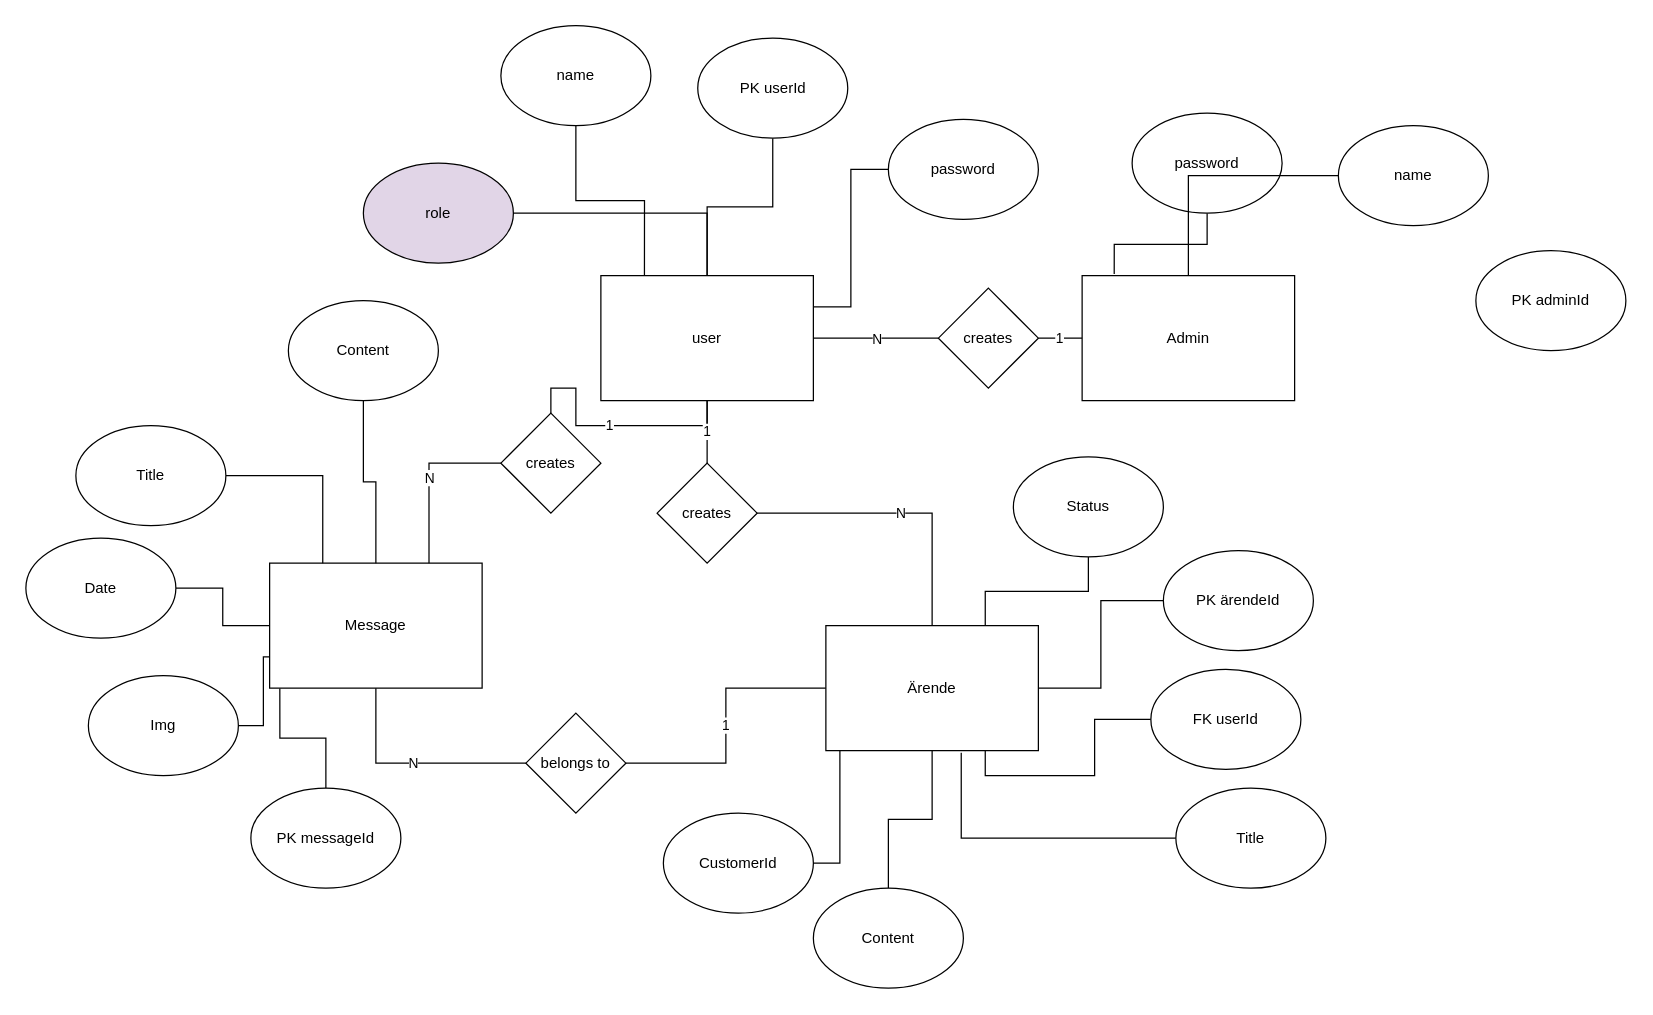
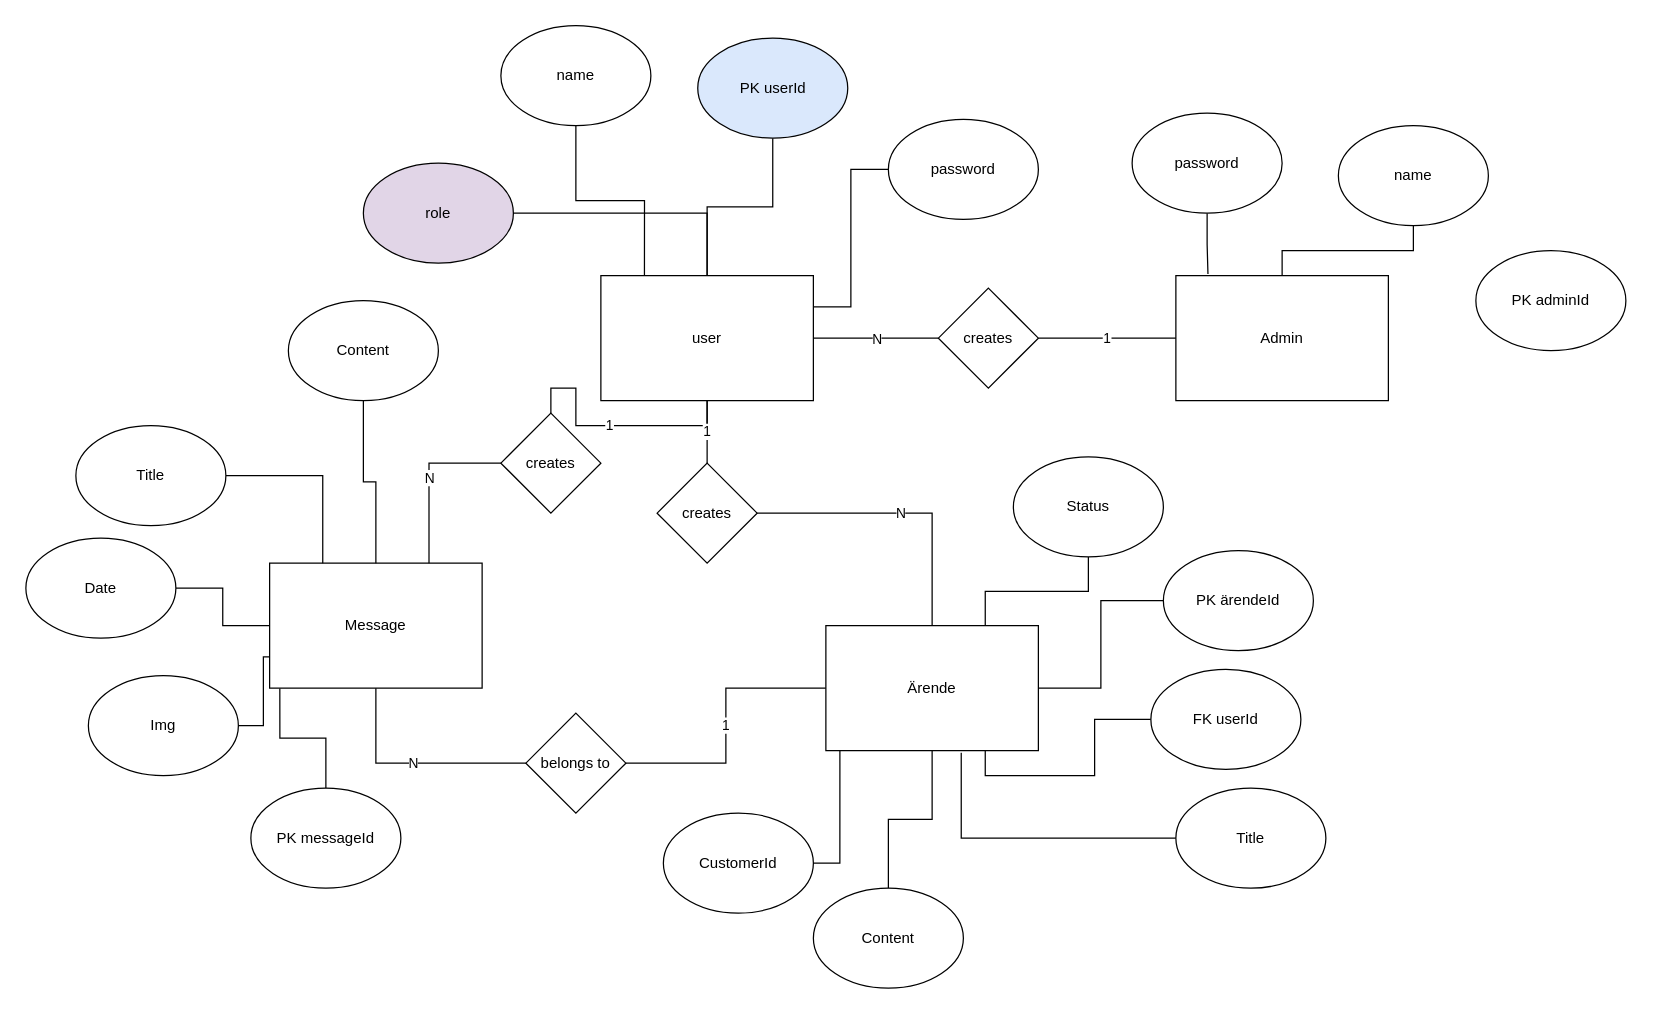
(773, 88) -> (773, 88)
(1188, 338) -> (1282, 338)
